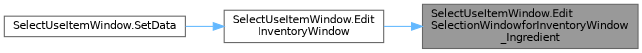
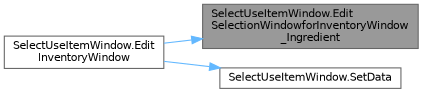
(199, 26) -> (187, 64)
